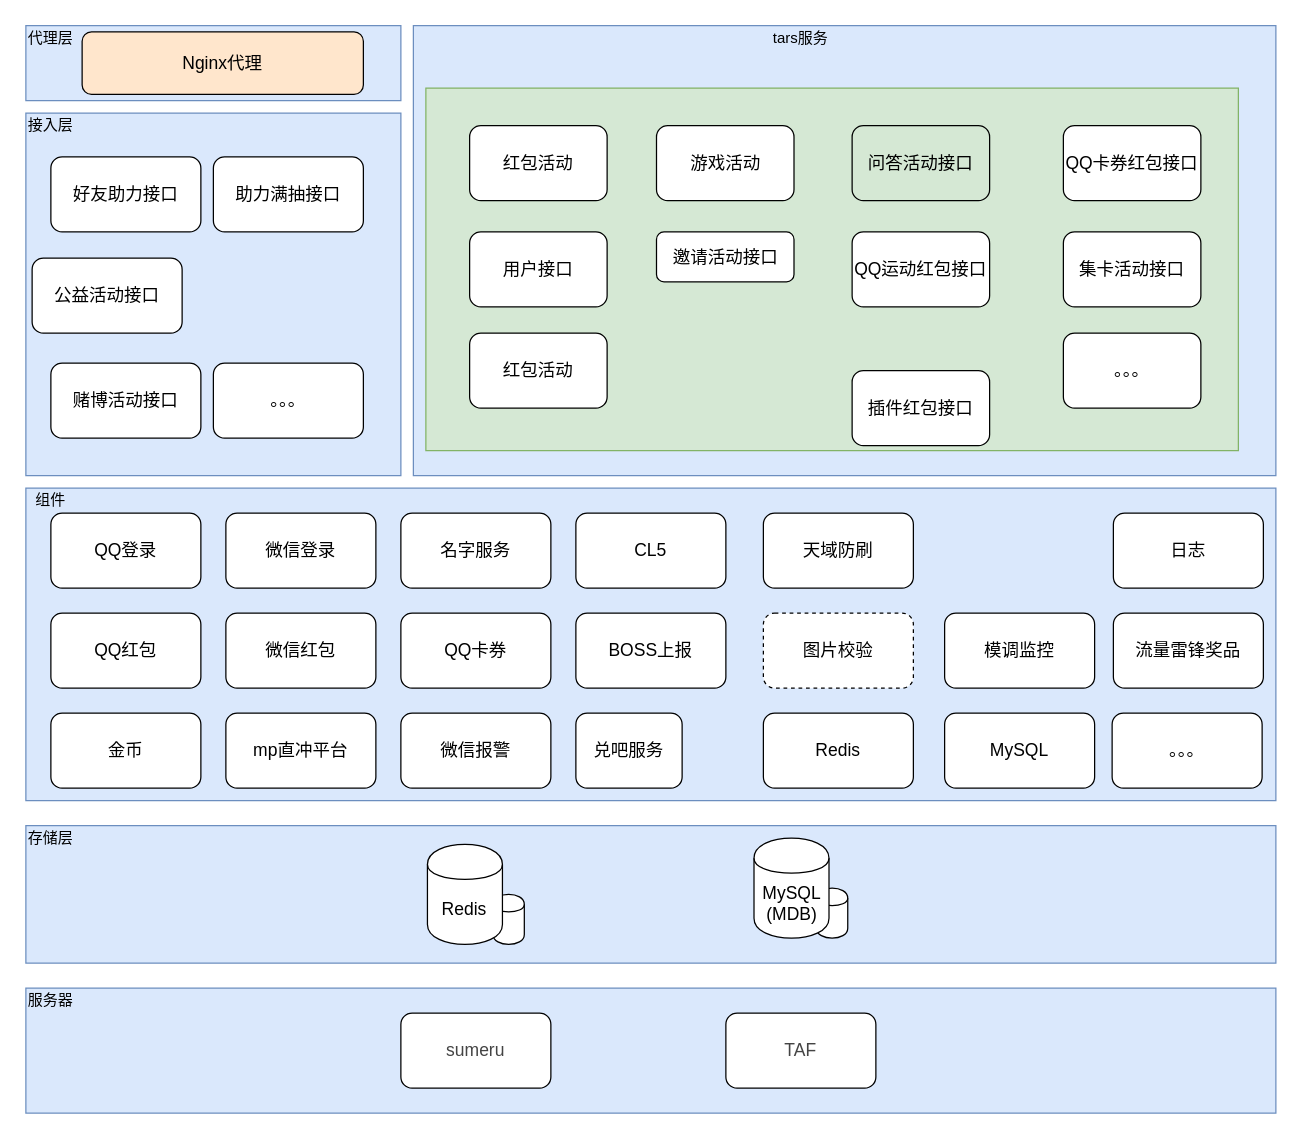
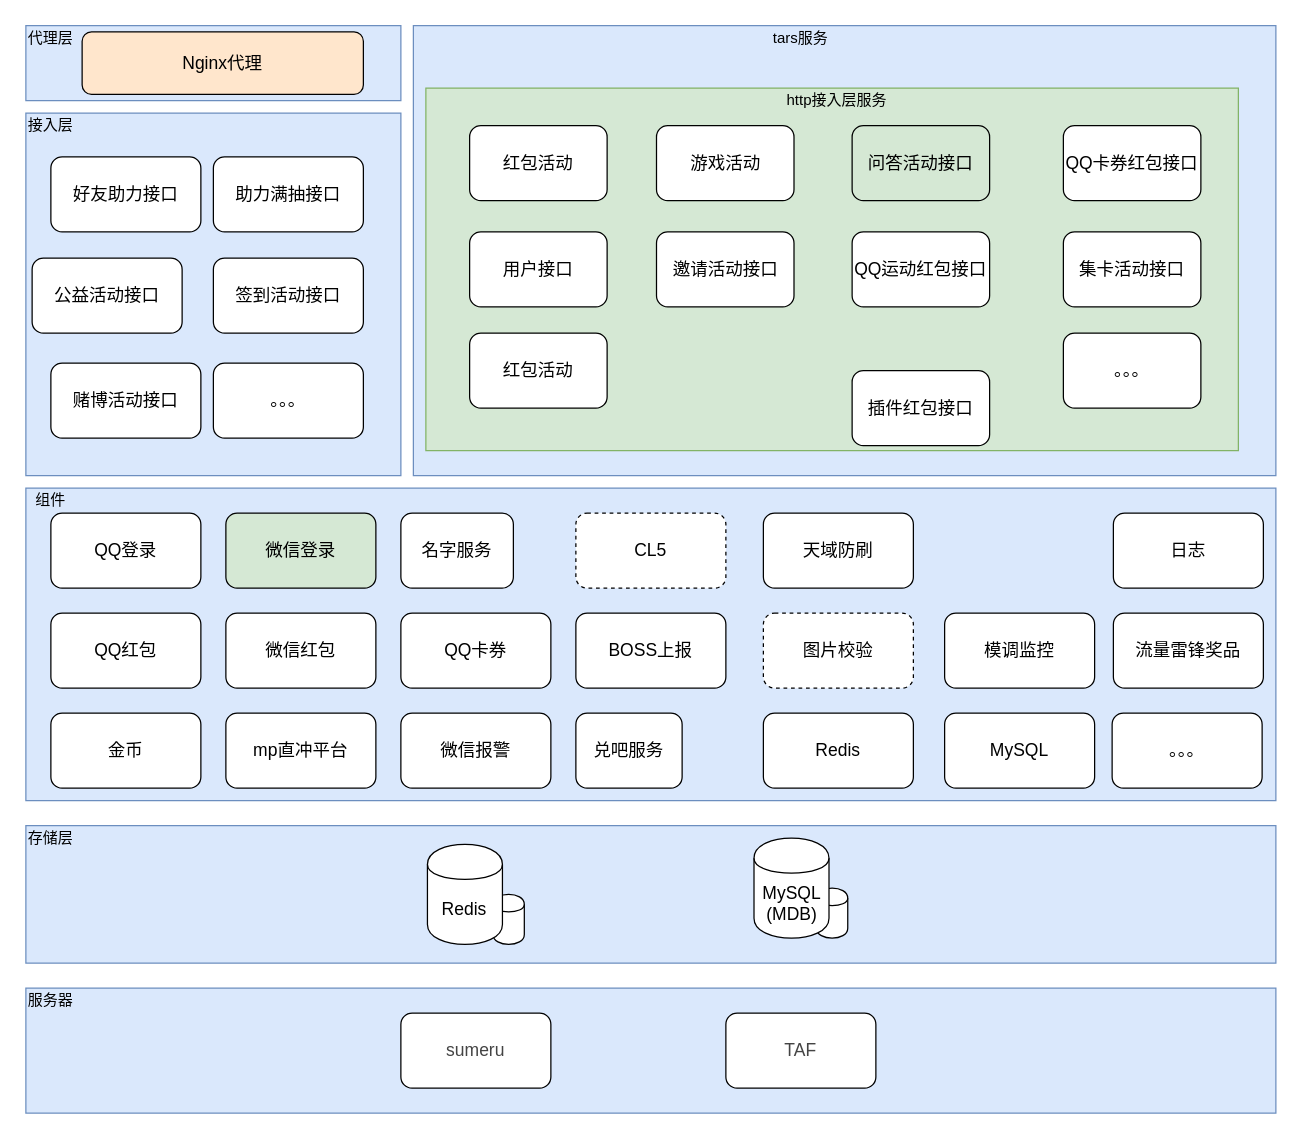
none -> (837, 101)
(725, 257) -> (725, 269)
none -> (288, 296)
(301, 551) -> (301, 551)
(476, 551) -> (457, 551)
(651, 551) -> (651, 551)
